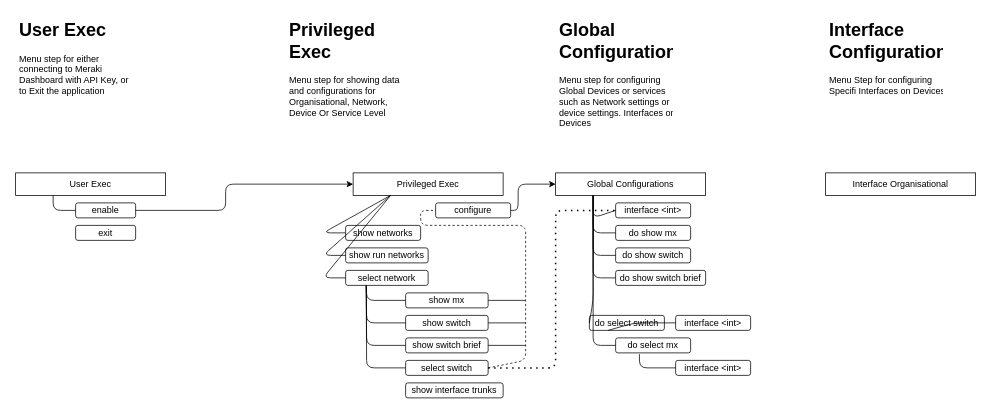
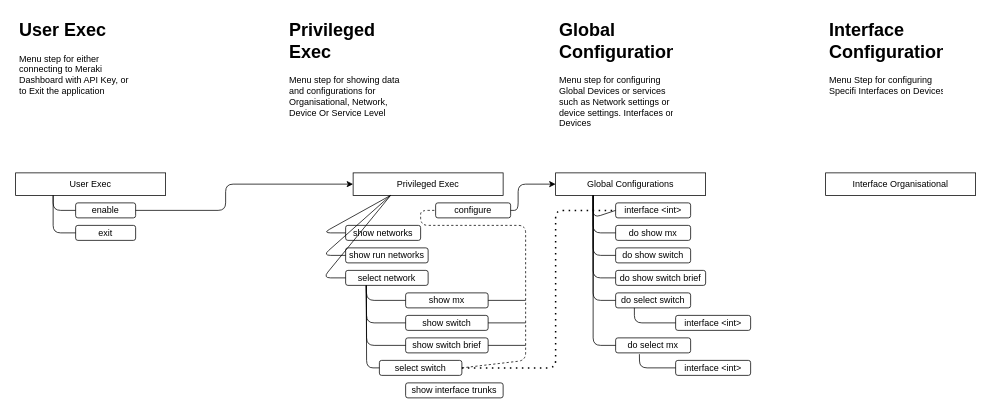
none -> (55, 231)
(627, 323) -> (653, 300)
(447, 368) -> (420, 368)
